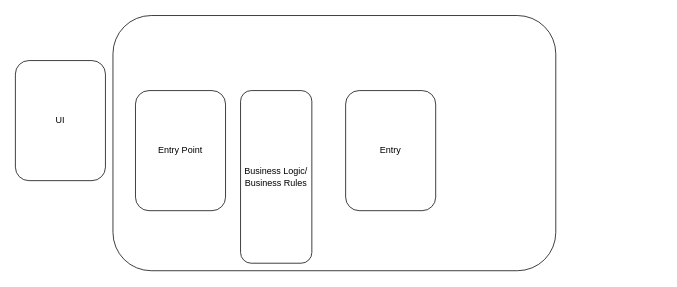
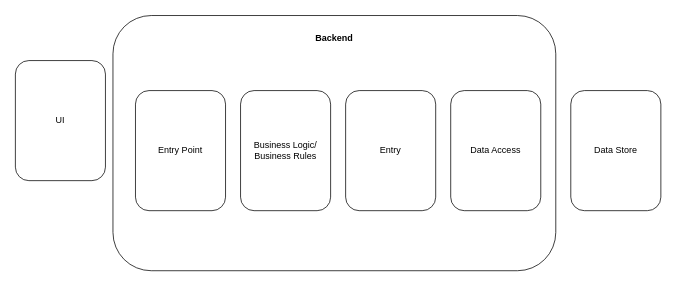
none -> (334, 38)
none -> (495, 150)
none -> (615, 150)
(276, 177) -> (285, 150)
